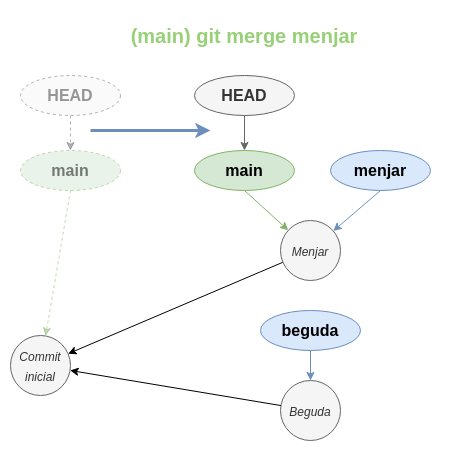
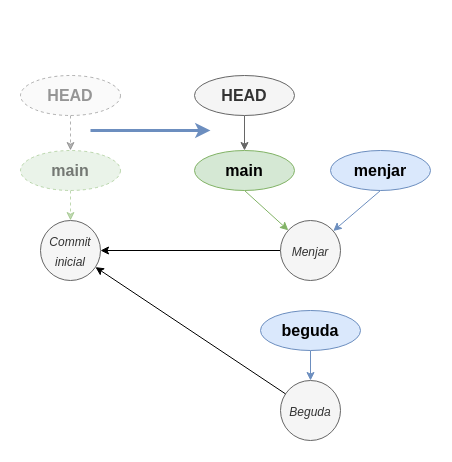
(245, 36) -> none
(41, 366) -> (71, 251)
